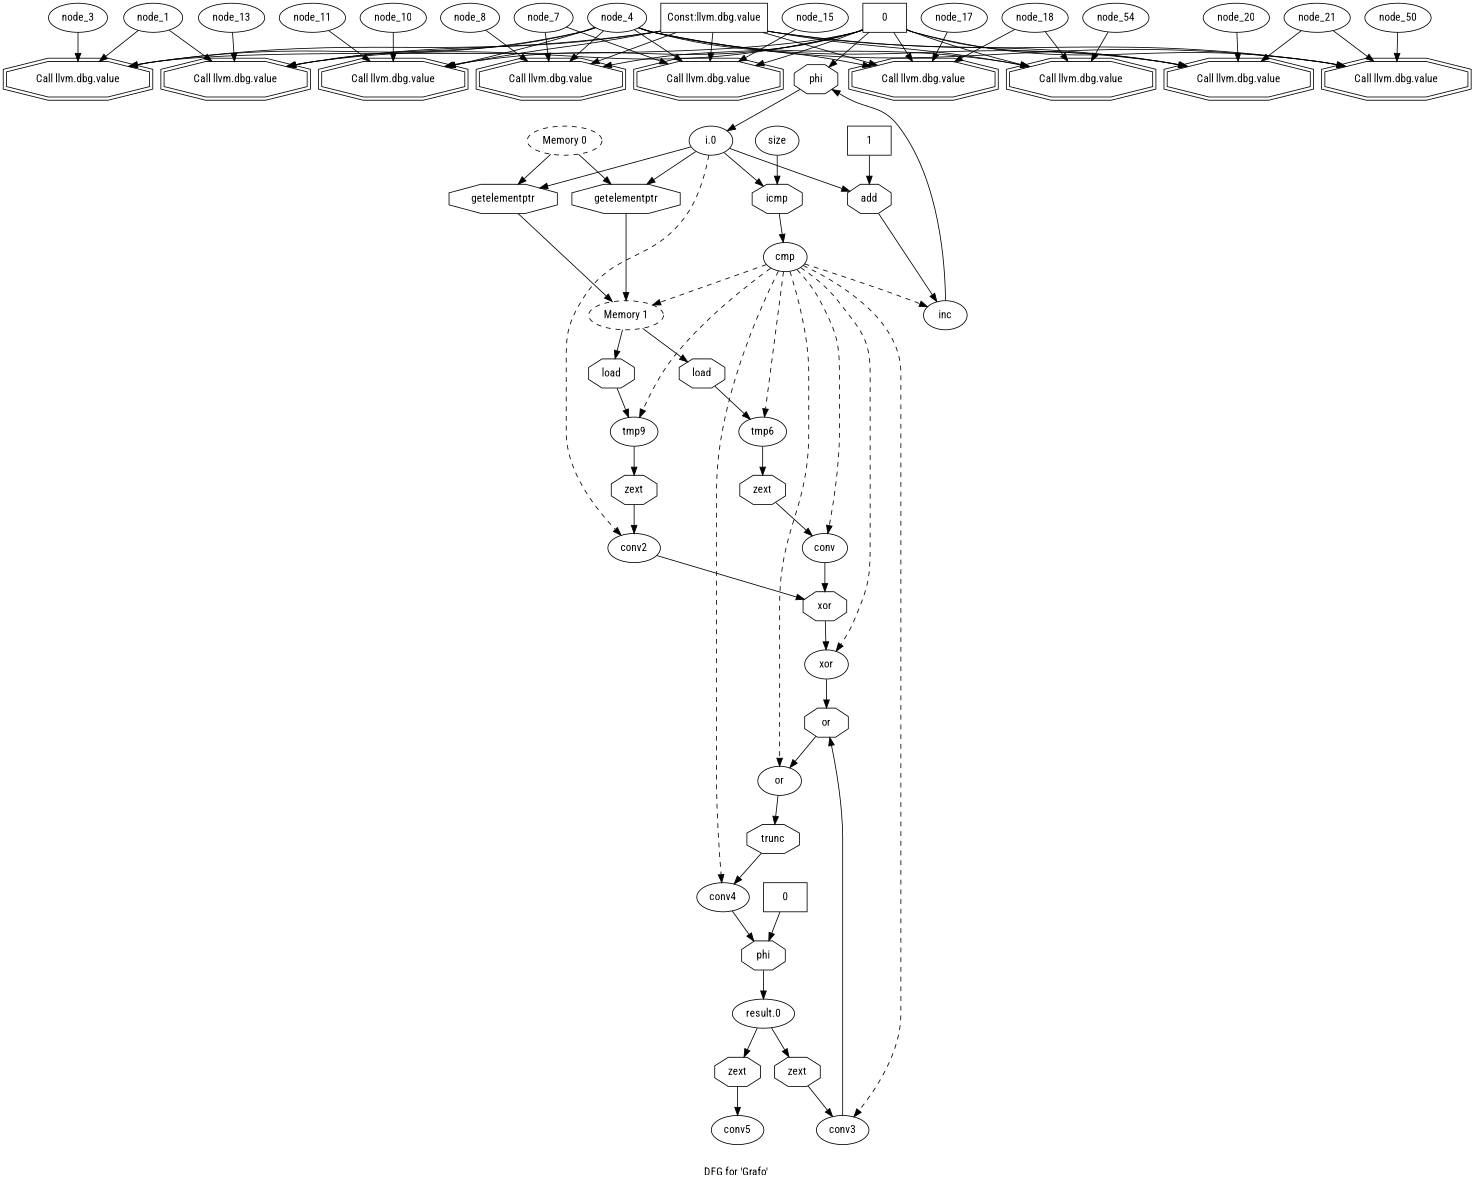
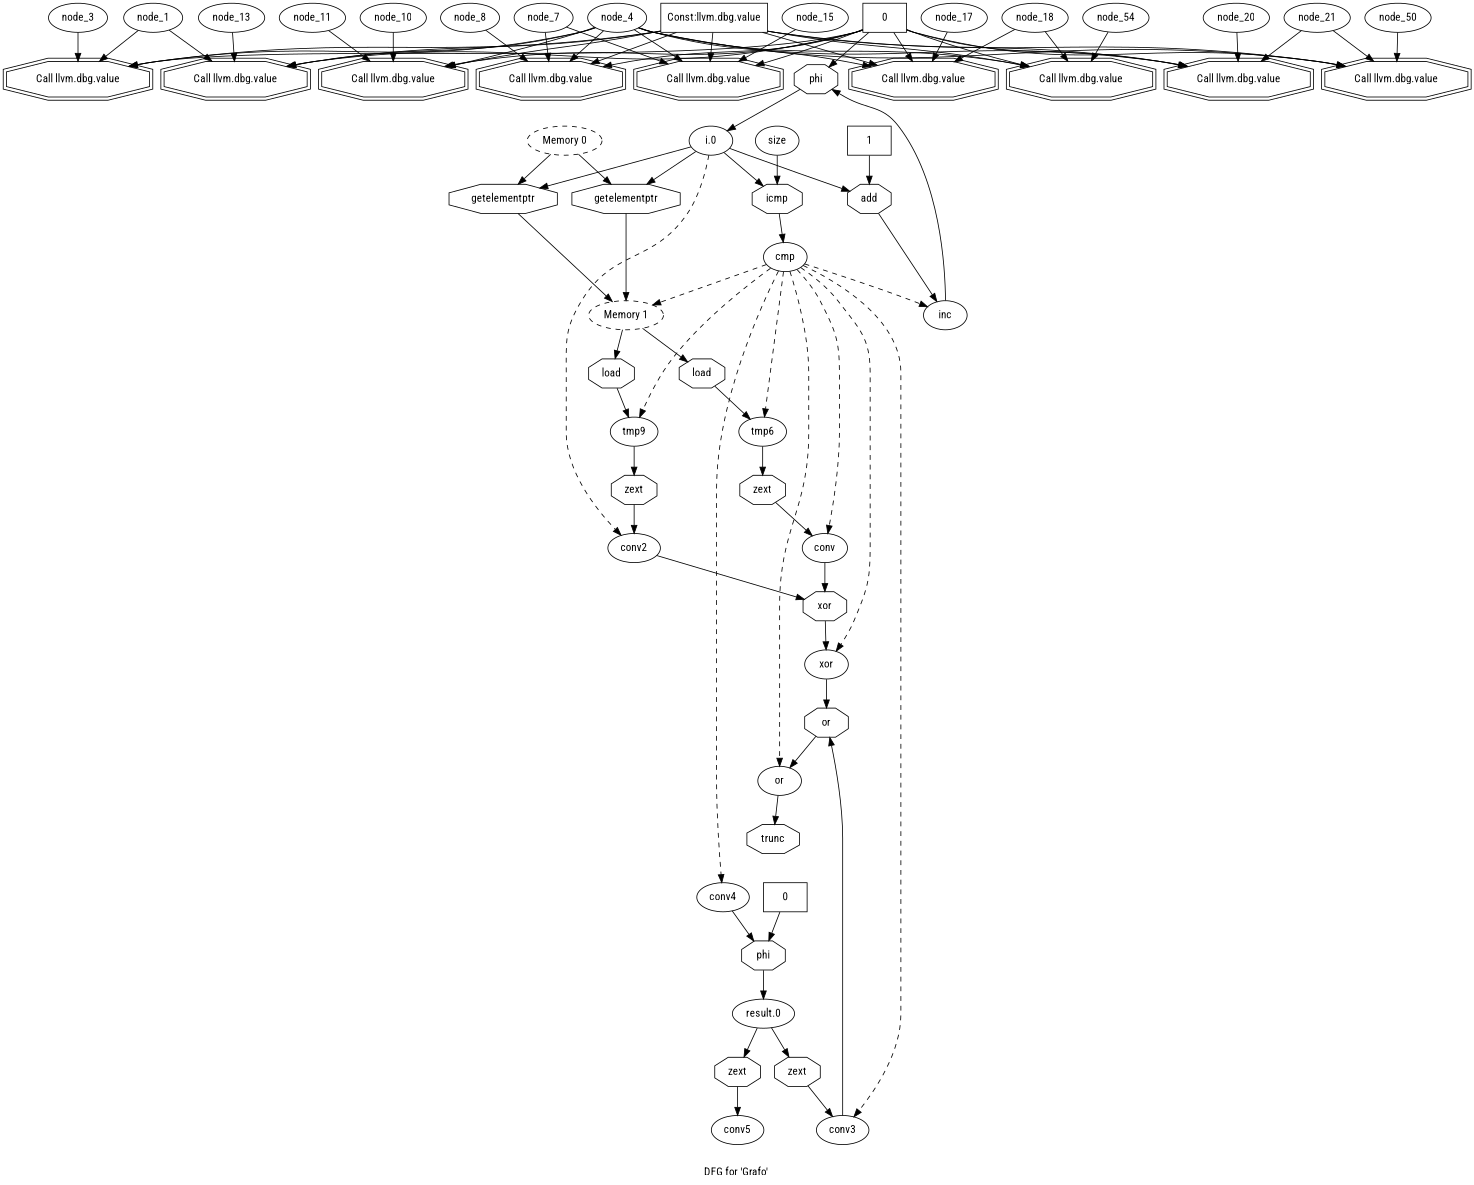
(750, 866) -> none
